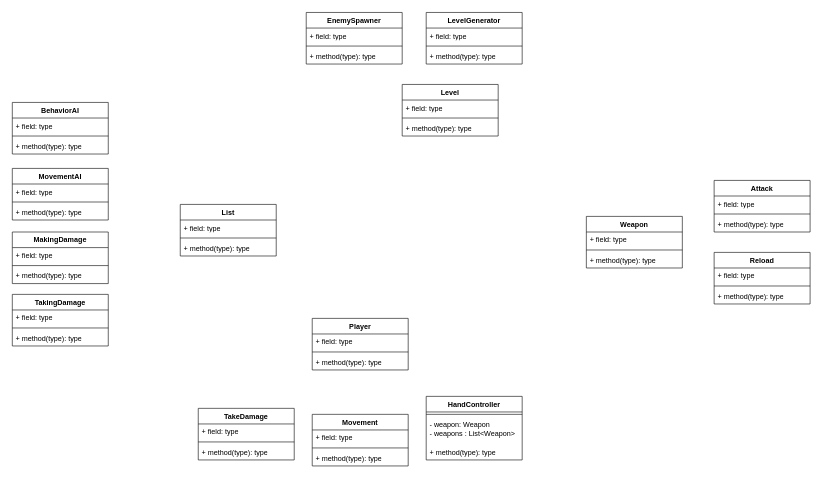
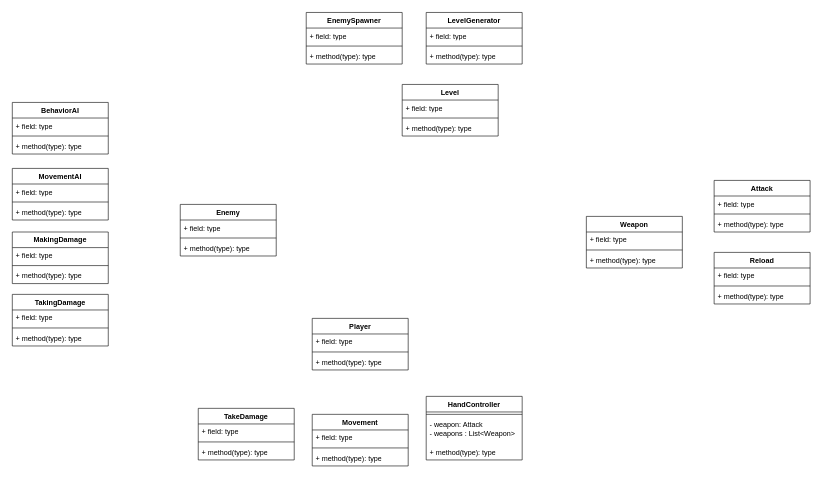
(228, 213) -> (228, 213)
(474, 430) -> (474, 430)
